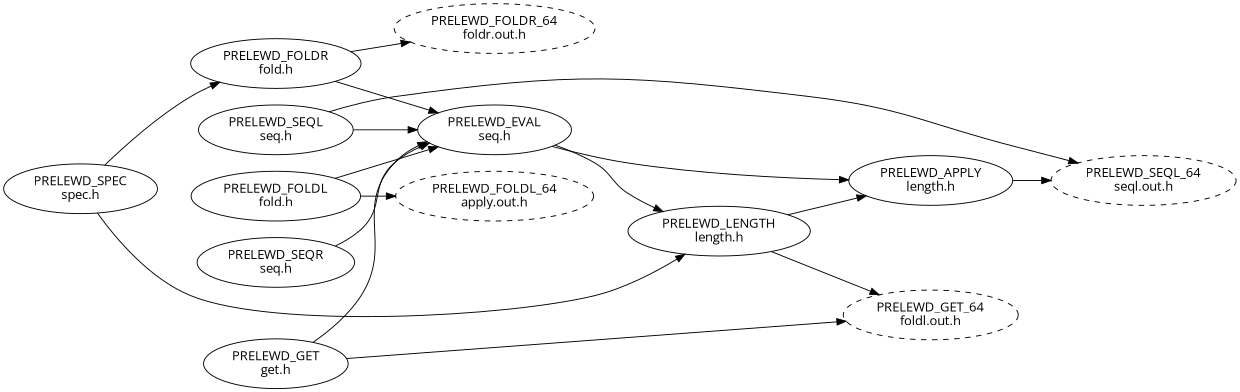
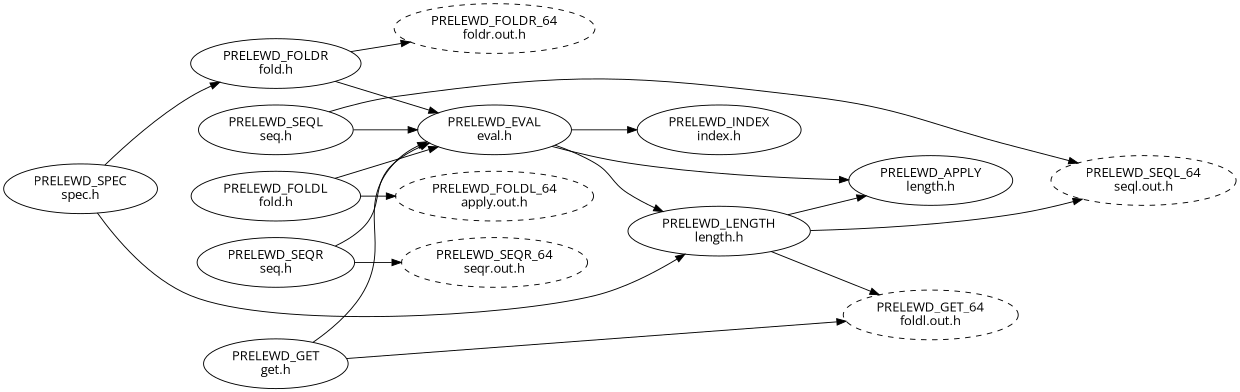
(495, 130) -> (495, 130)
none -> (719, 130)
(1027, 180) -> (943, 223)
none -> (495, 262)
